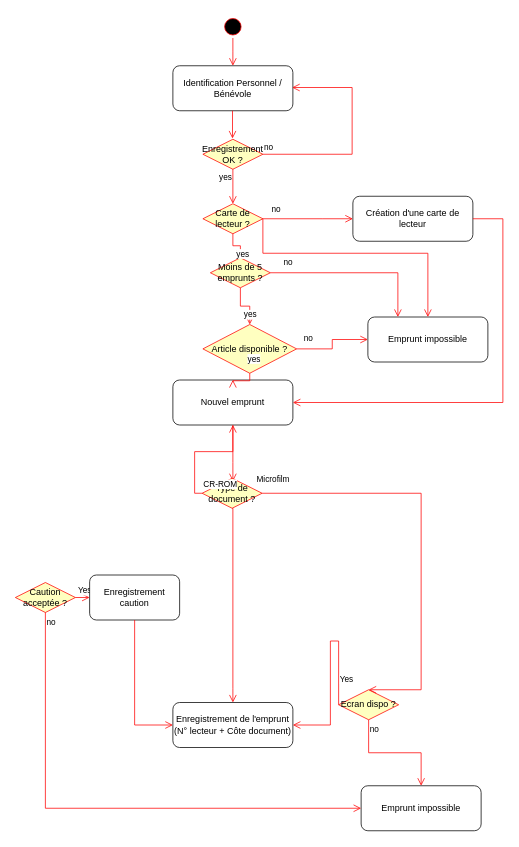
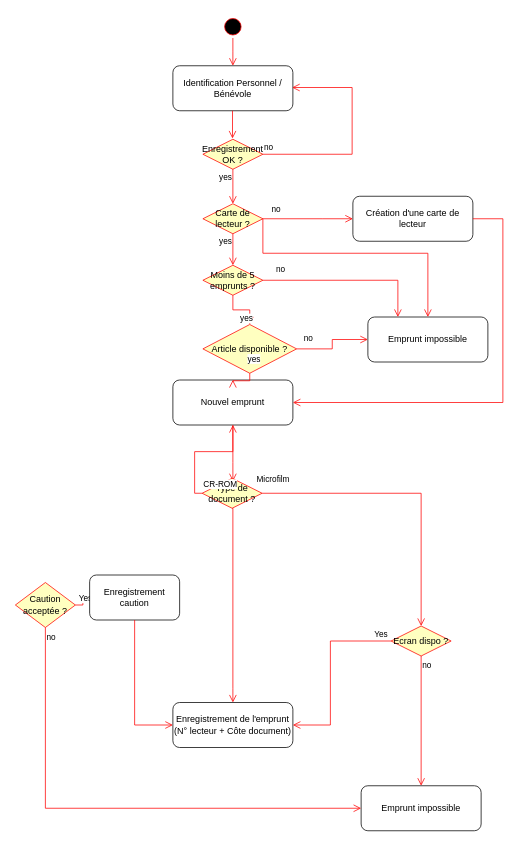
(240, 273) -> (233, 280)
(45, 597) -> (45, 605)
(369, 705) -> (421, 641)
